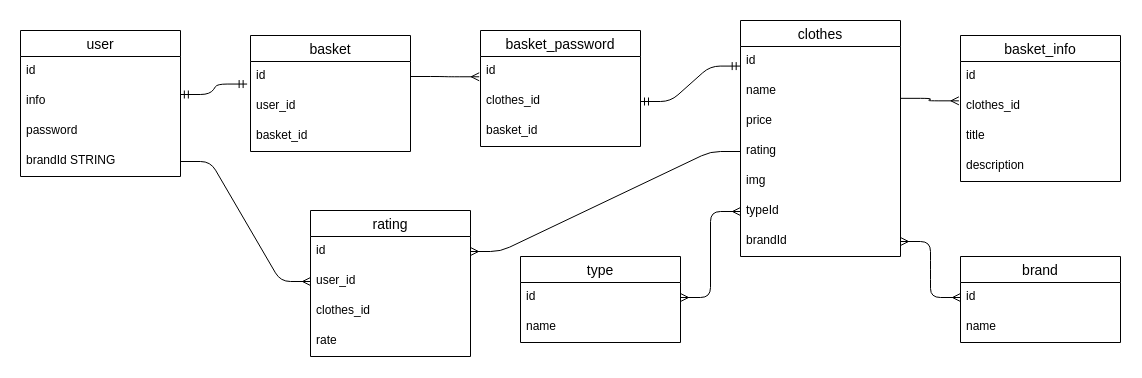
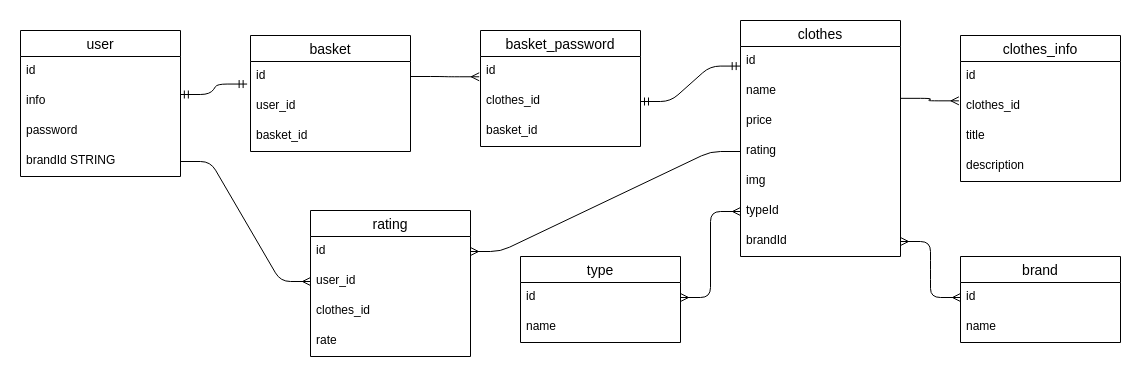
(1040, 49) -> (1040, 49)
